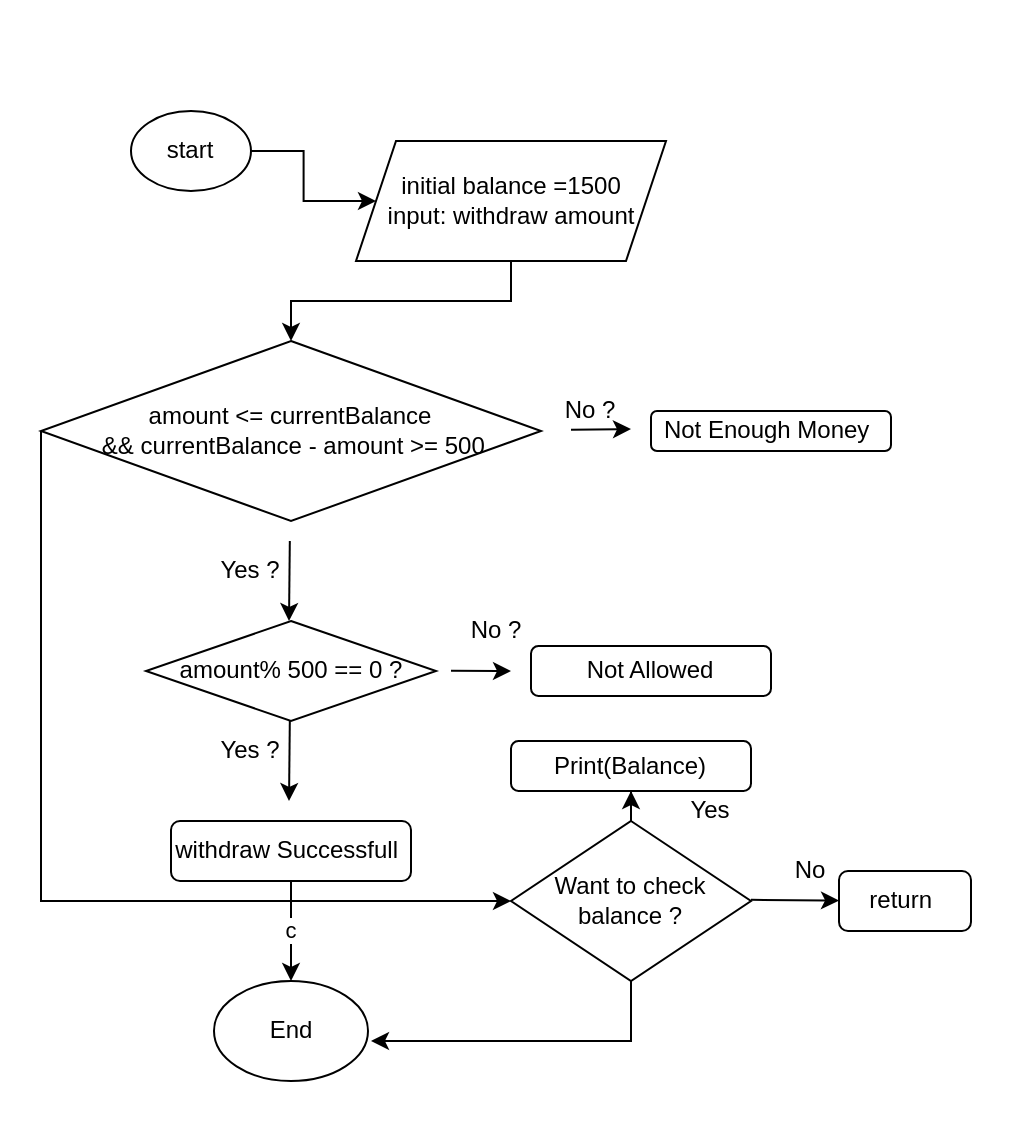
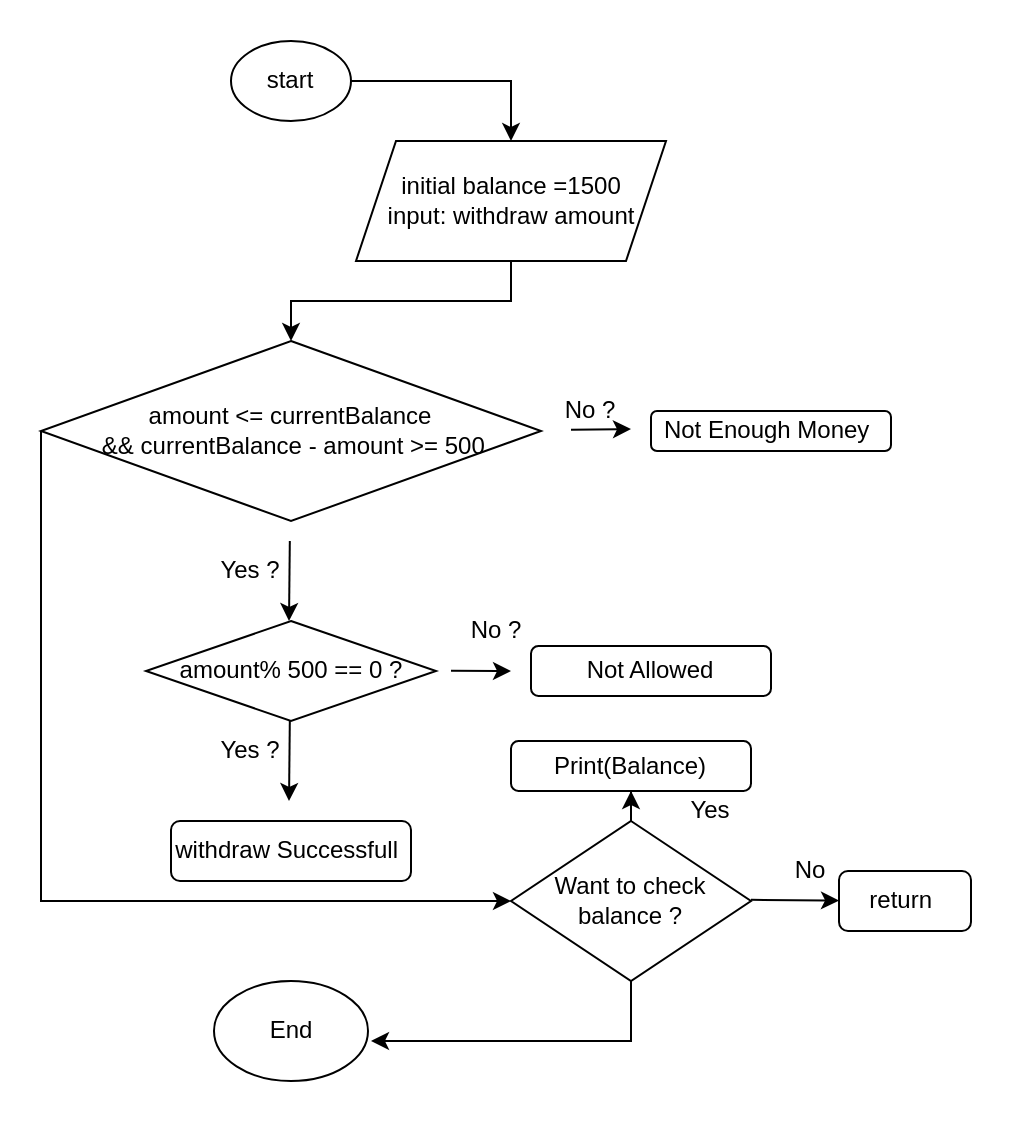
(191, 151) -> (291, 81)
(291, 924) -> none
